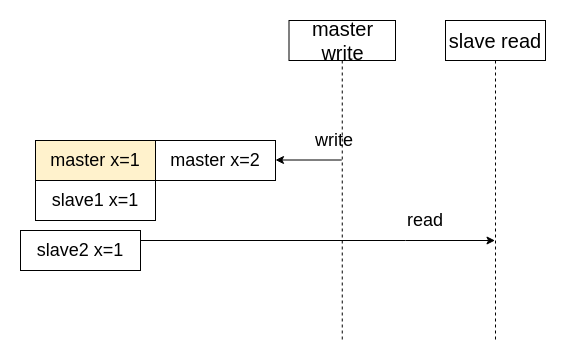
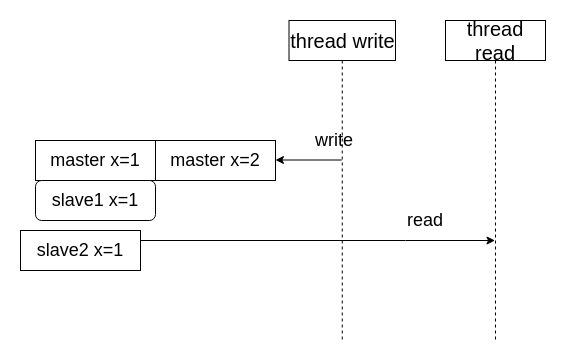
(343, 41) -> (343, 41)
(496, 41) -> (496, 41)
(96, 161) -> (96, 161)
(96, 201) -> (96, 201)
